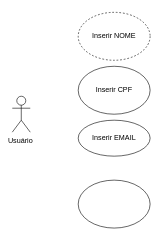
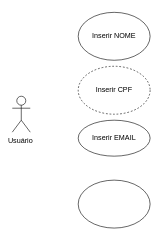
(114, 36) -> (114, 36)
(114, 90) -> (114, 90)
